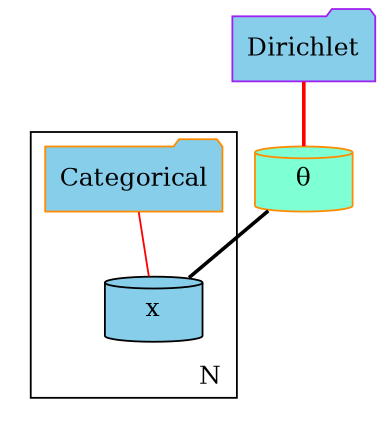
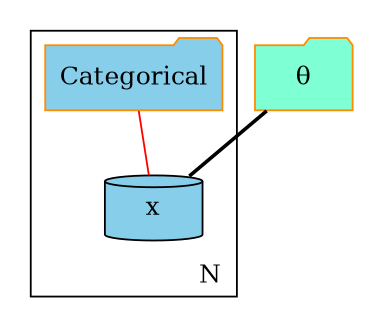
(304, 49) -> none
(304, 179) -> (304, 78)
